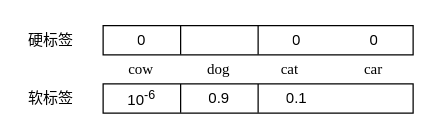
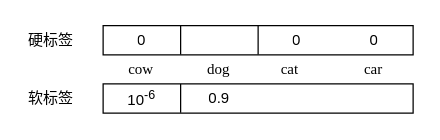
(297, 98) -> none
